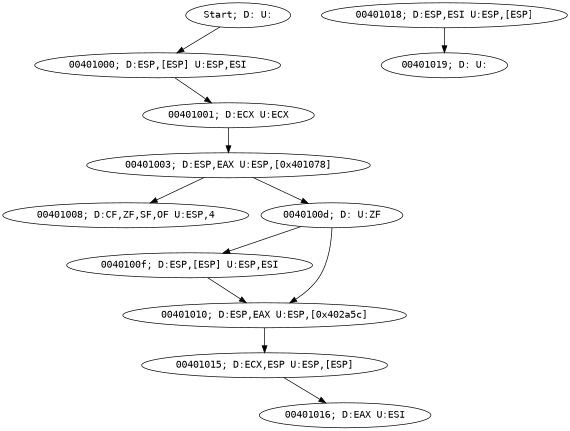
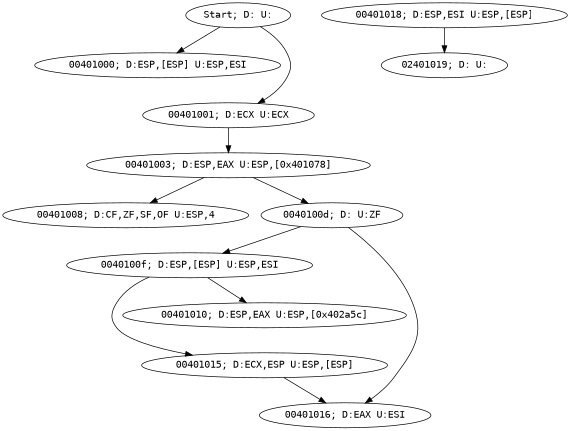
(444, 65) -> (444, 65)
(190, 88) -> (290, 62)
(324, 269) -> (415, 309)
(265, 337) -> (119, 330)
